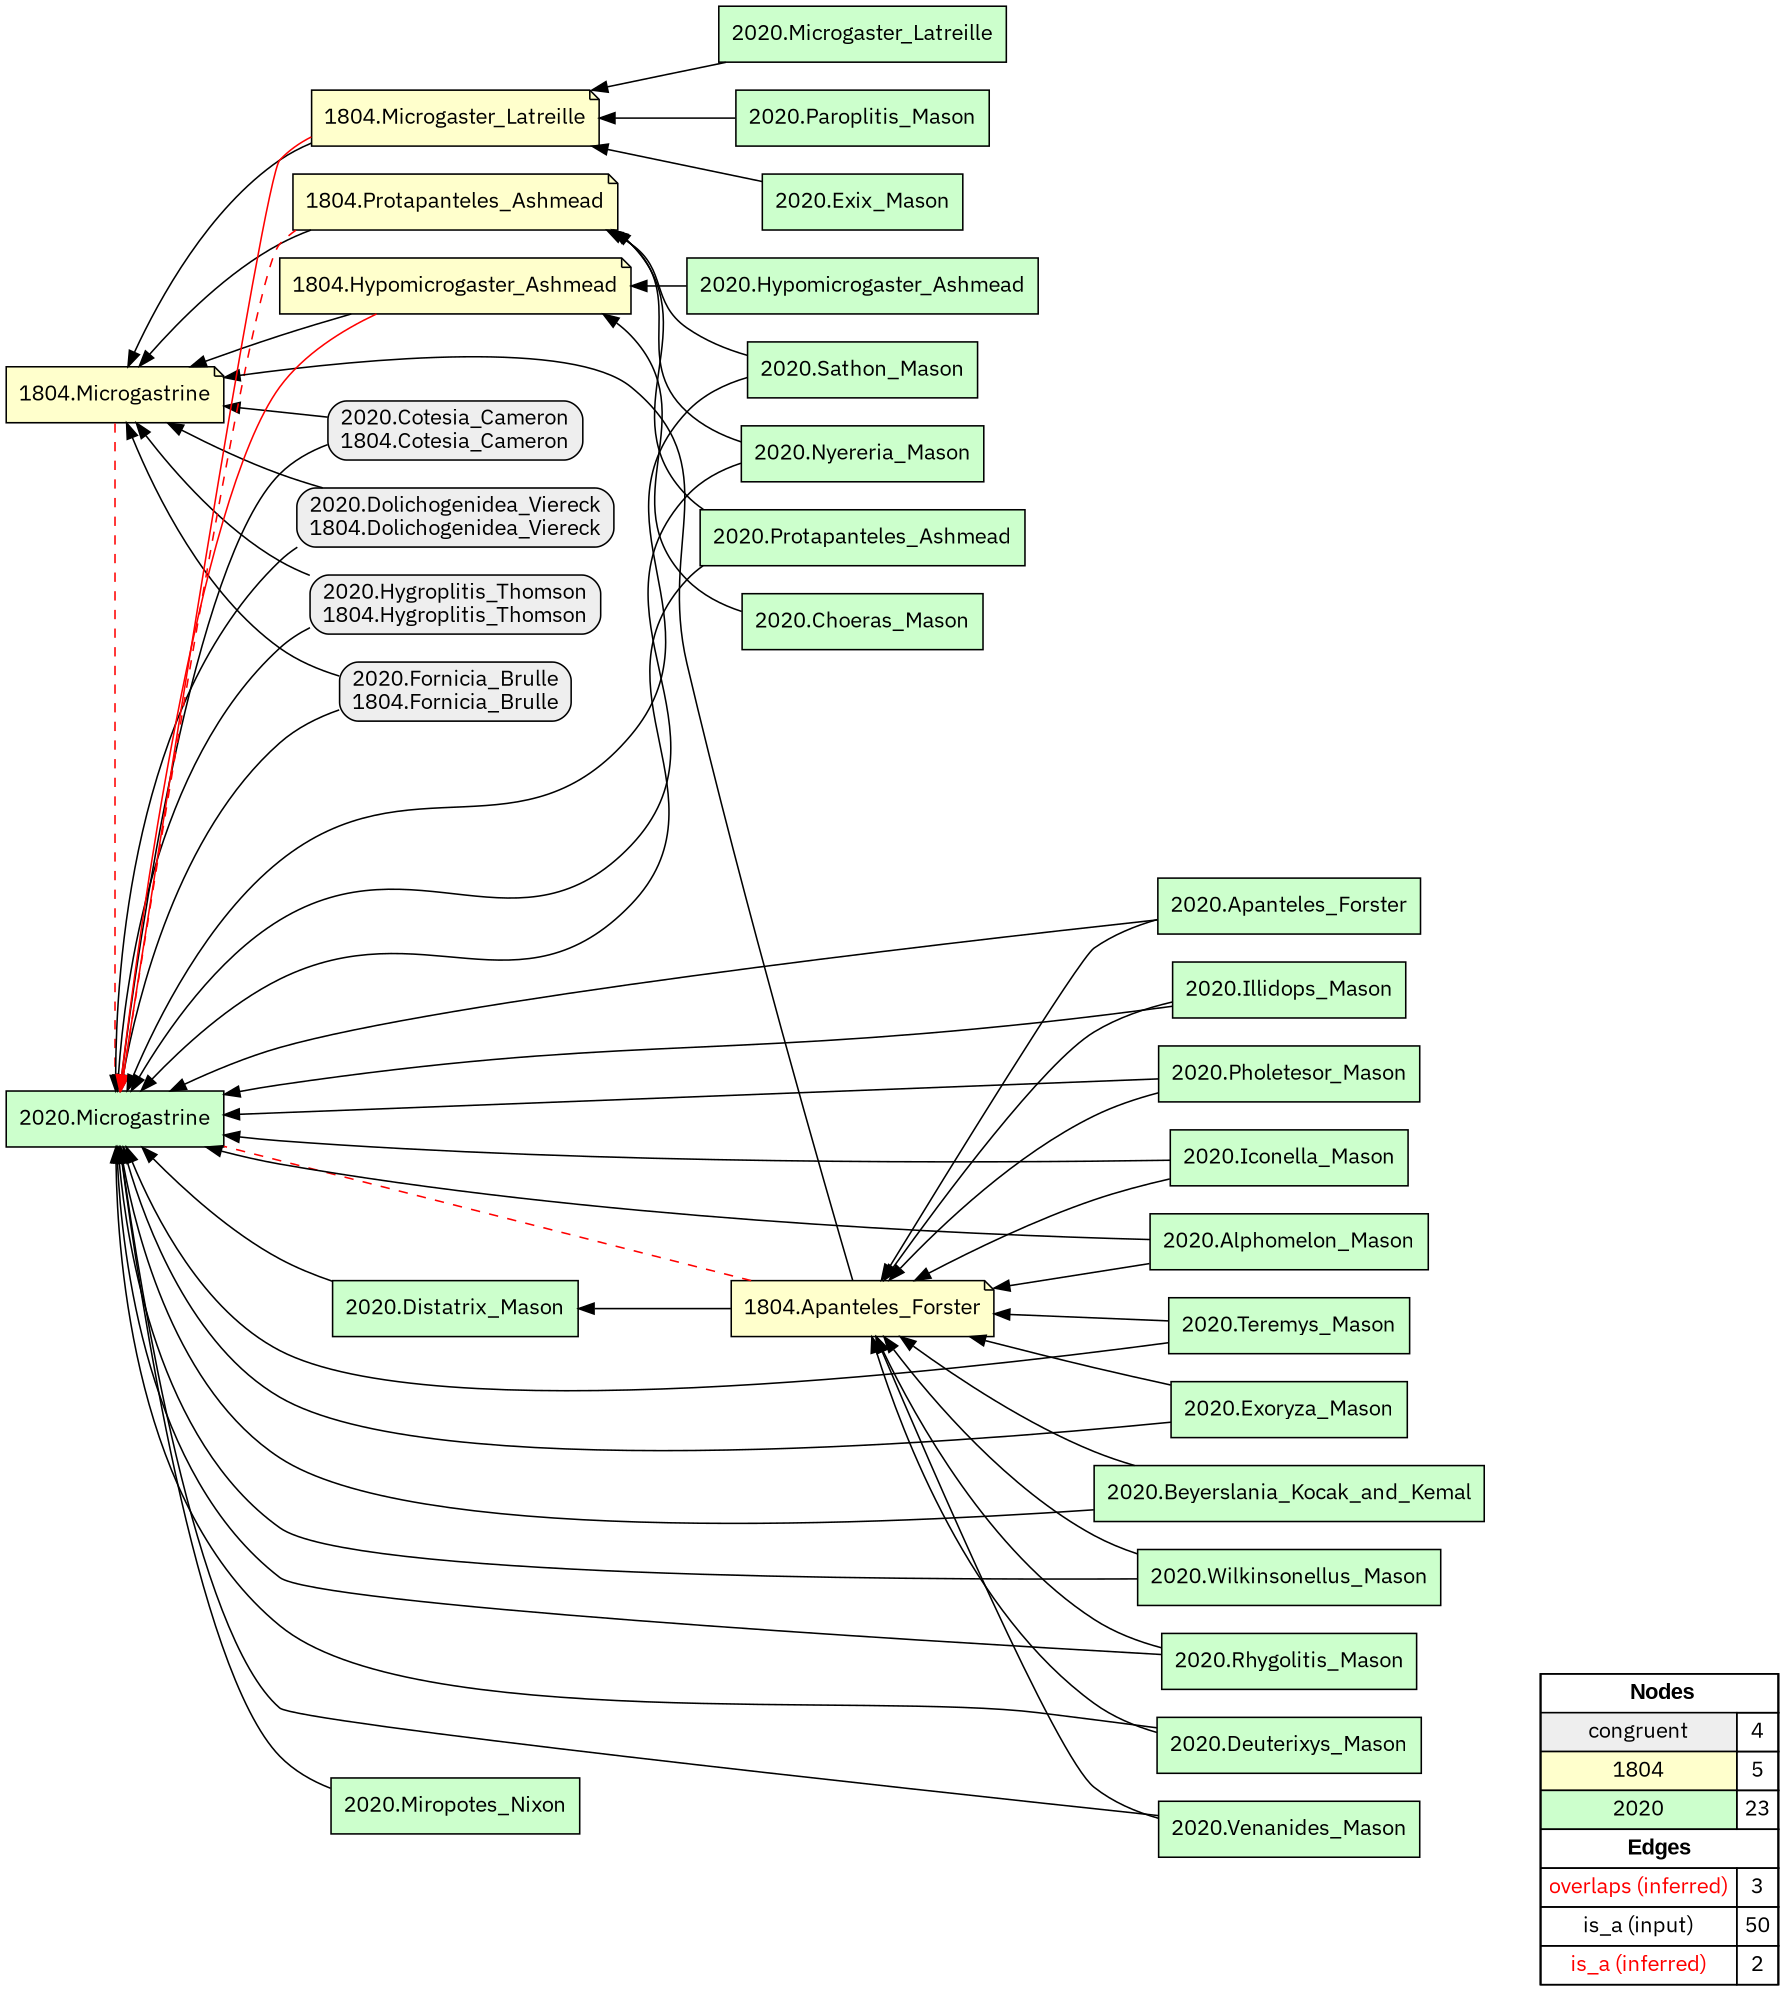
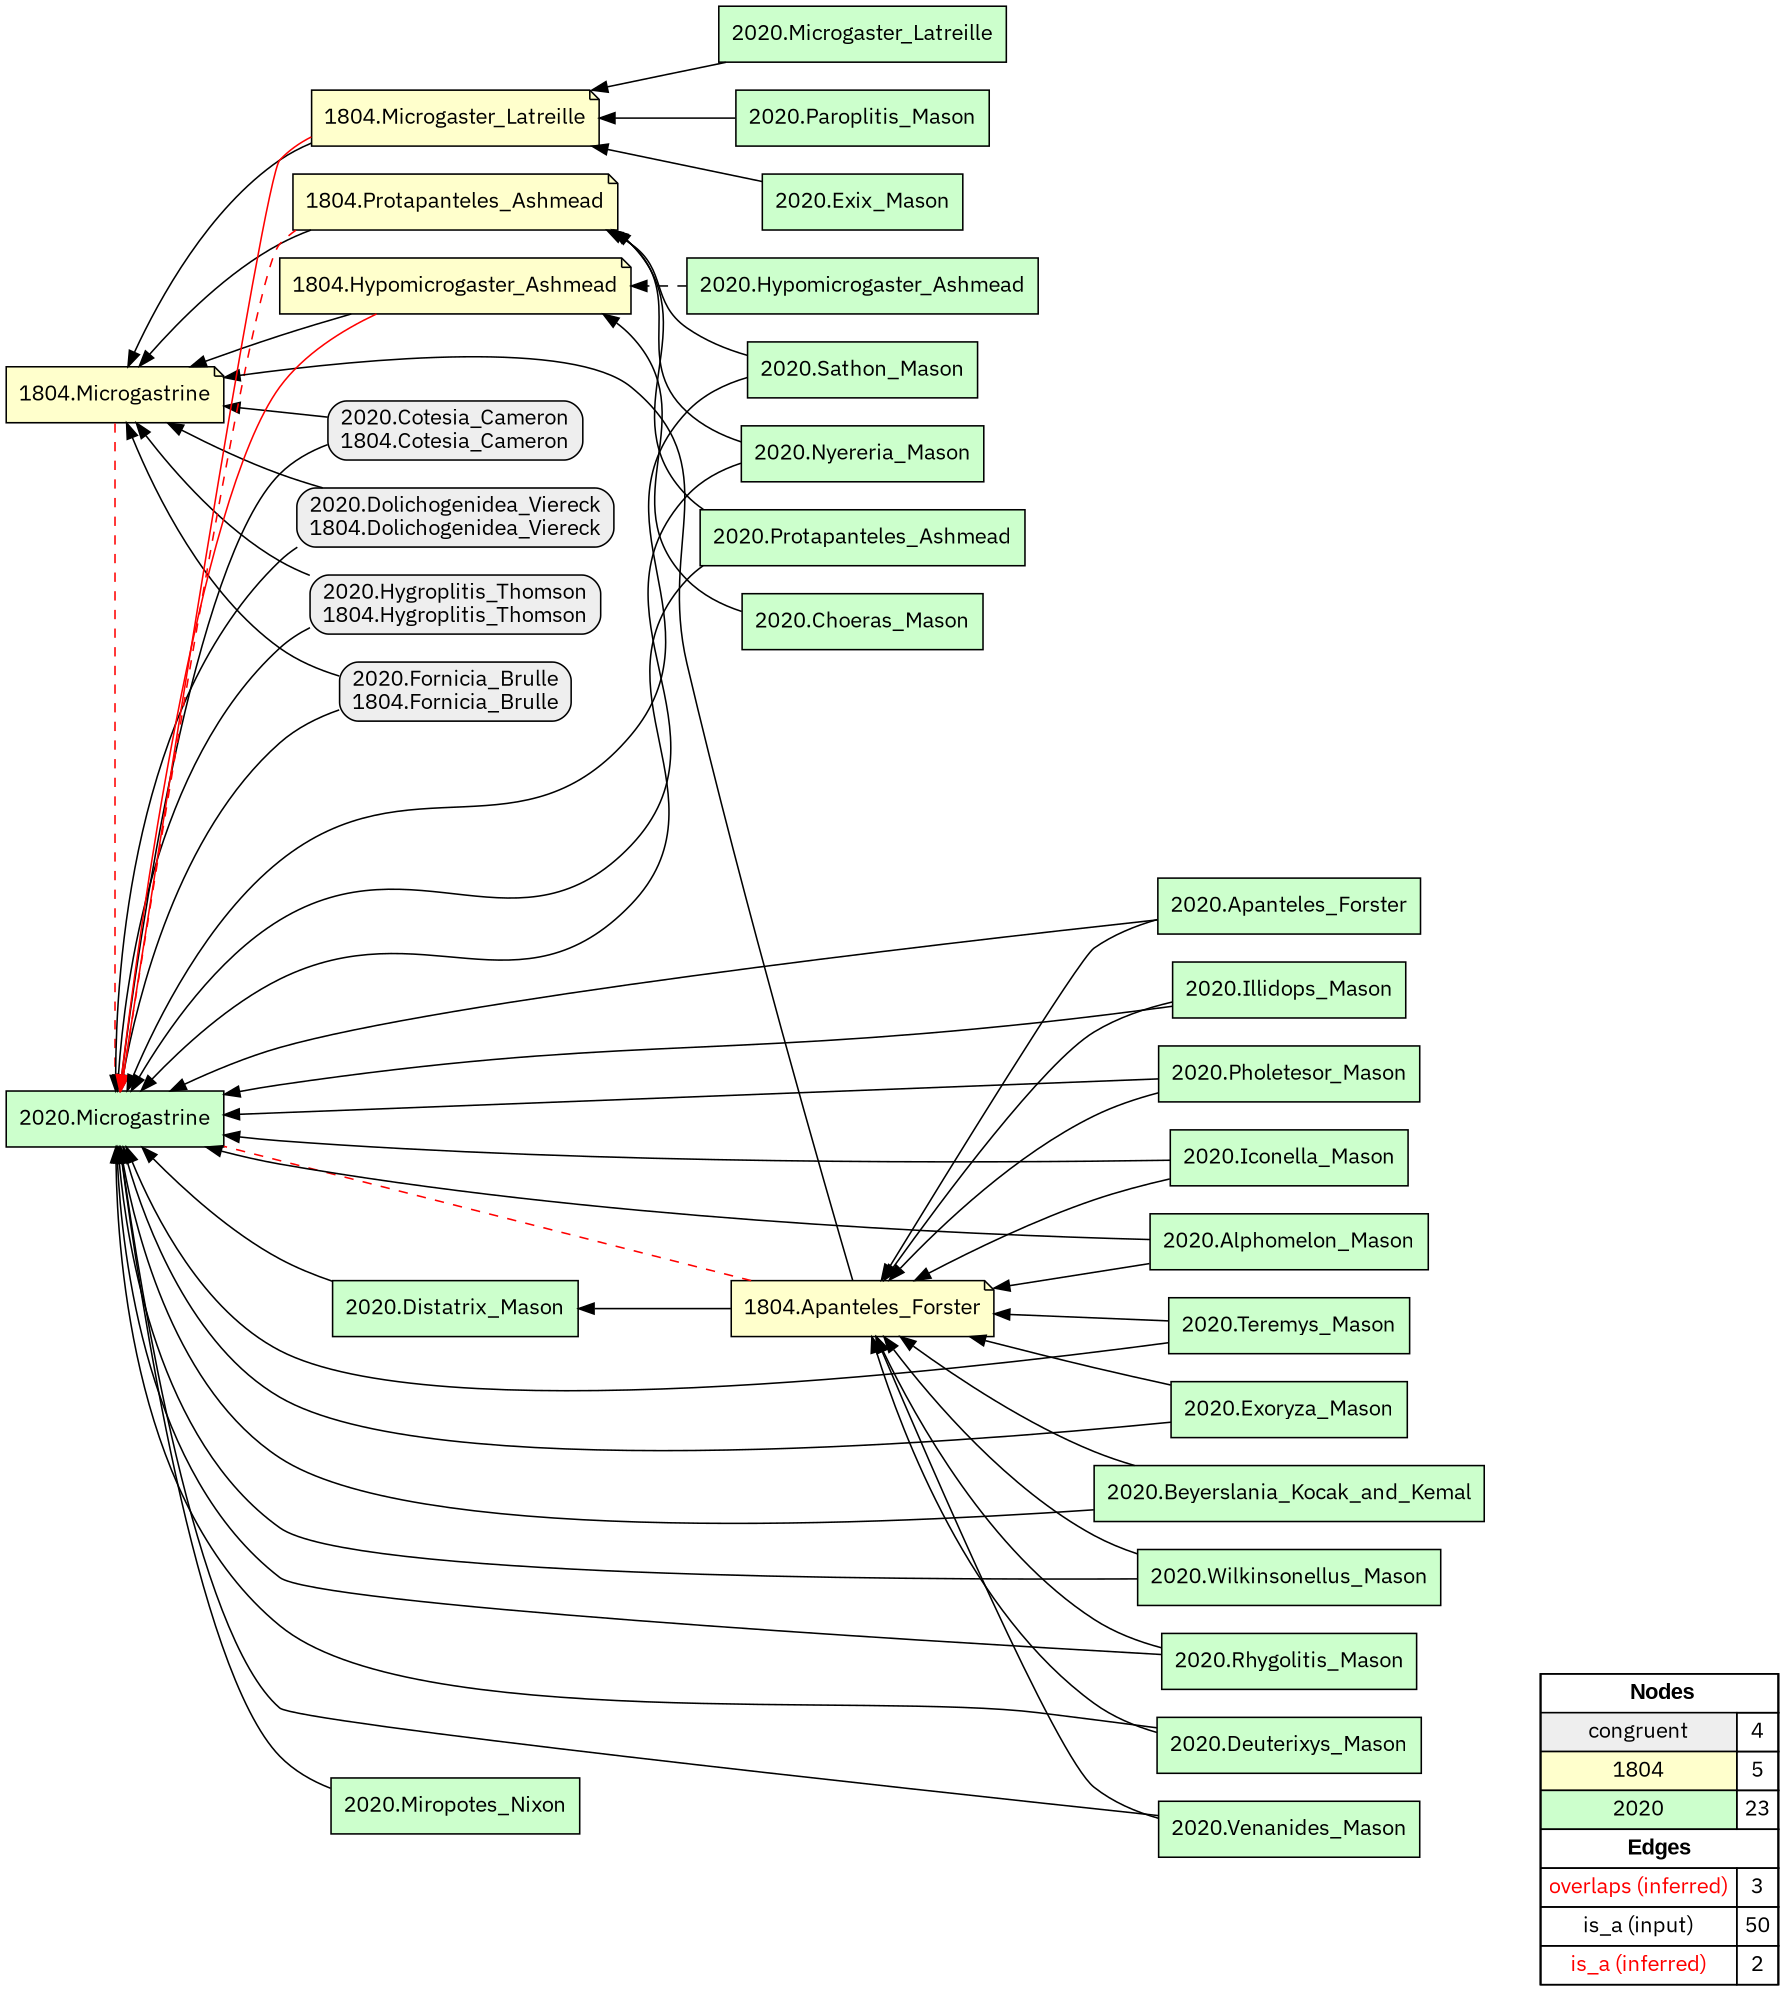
(670, 286) -> (670, 286)
